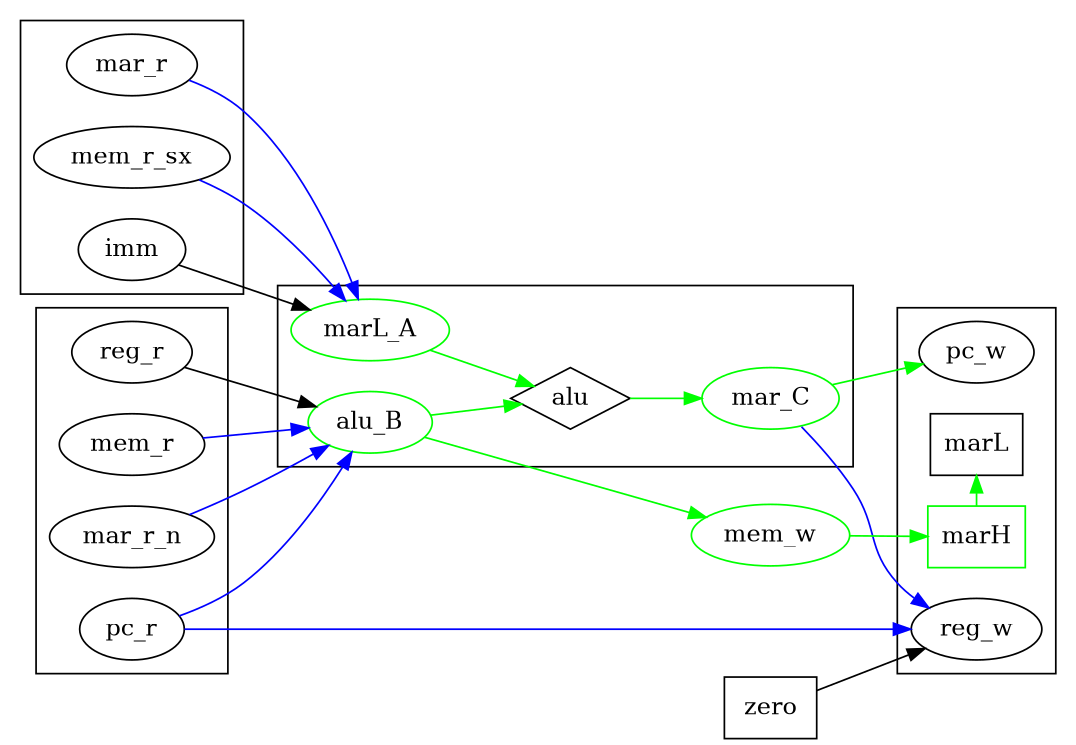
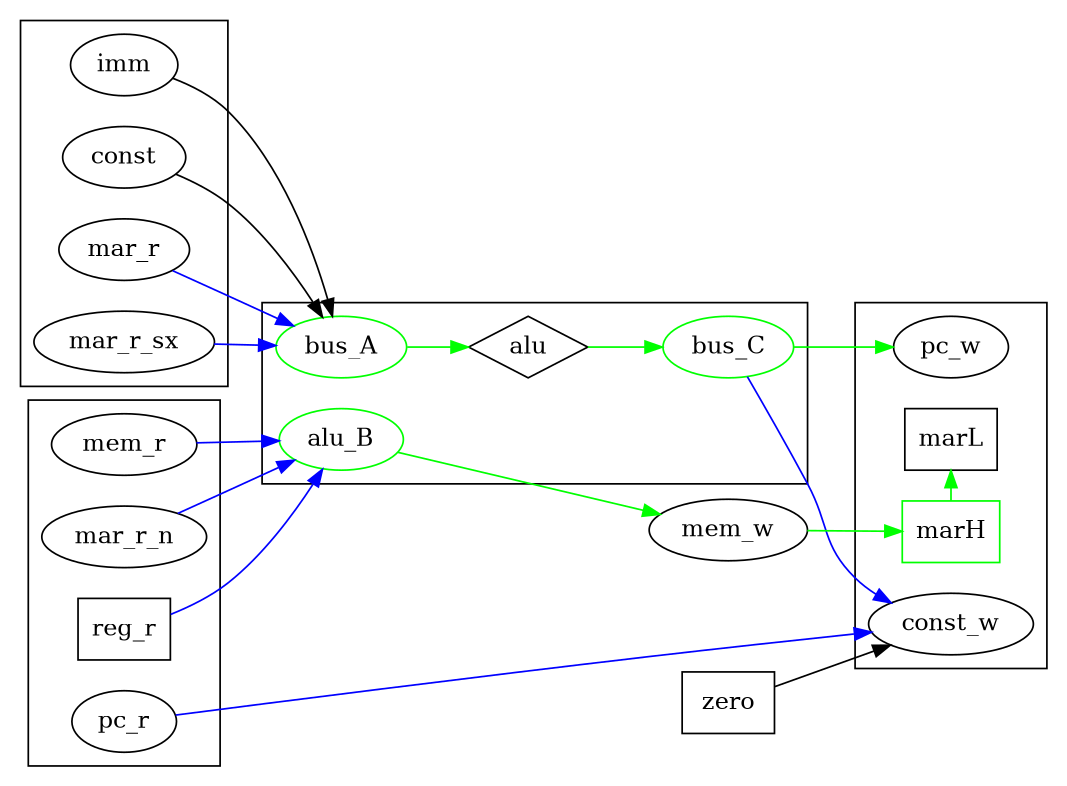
none -> (124, 157)
(132, 157) -> (124, 342)
(370, 330) -> (341, 347)
(132, 352) -> (124, 629)
(242, 385) -> (252, 561)
(771, 398) -> (728, 347)
(468, 411) -> none
(771, 535) -> (728, 530)
(274, 556) -> none
(977, 629) -> (951, 624)
